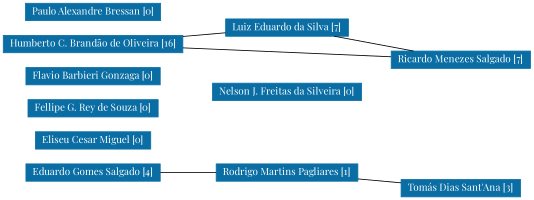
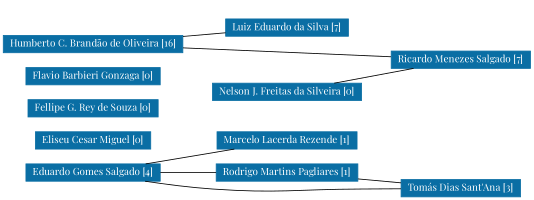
(93, 12) -> none
(374, 44) -> (374, 76)
none -> (287, 140)
none -> (273, 191)
